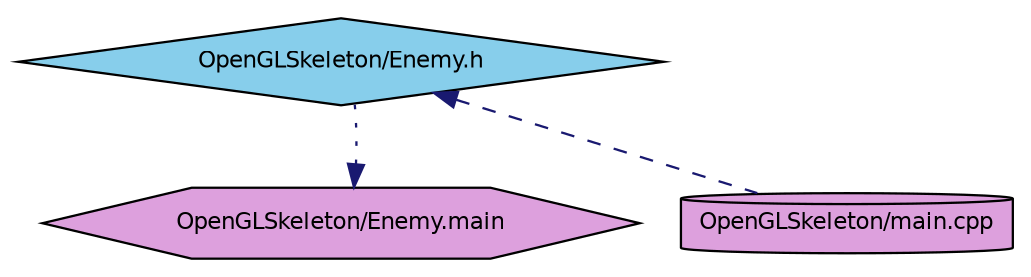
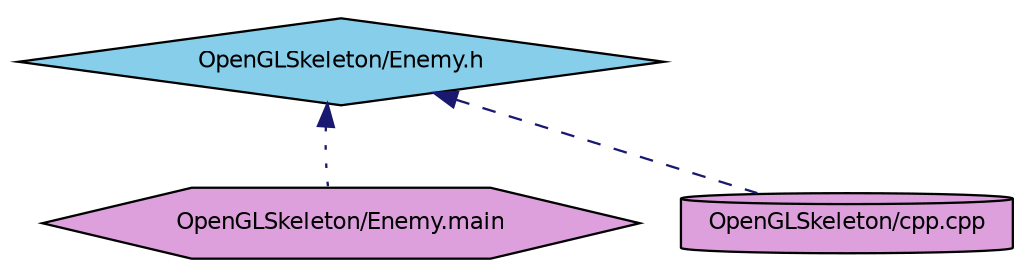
(356, 134) -> (326, 157)
(847, 223) -> (847, 223)
